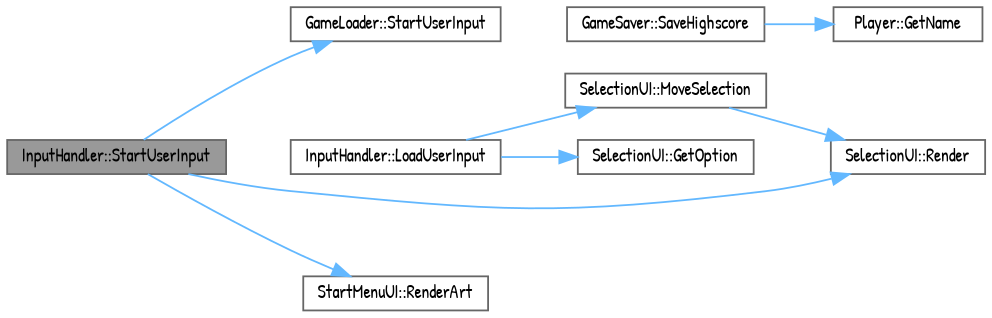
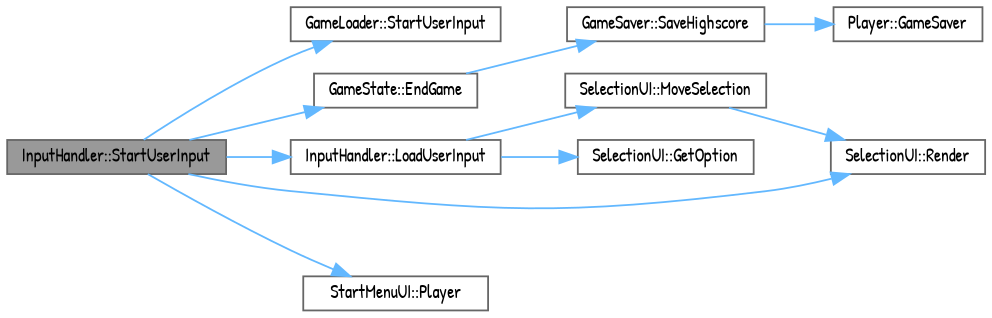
(908, 24) -> (908, 24)
none -> (396, 91)
none -> (249, 157)
(396, 293) -> (396, 293)
